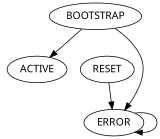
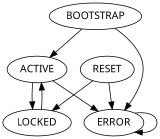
none -> (69, 92)
none -> (37, 123)
